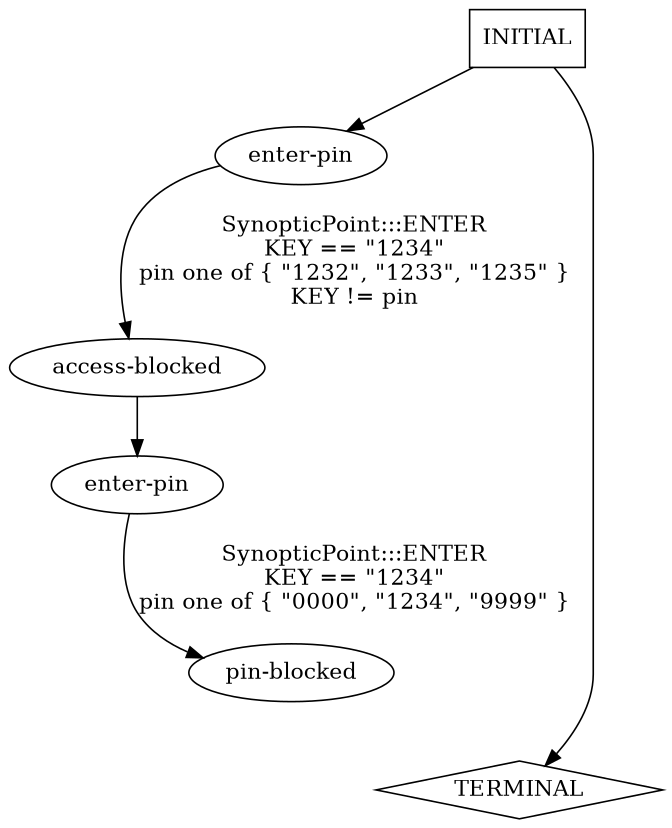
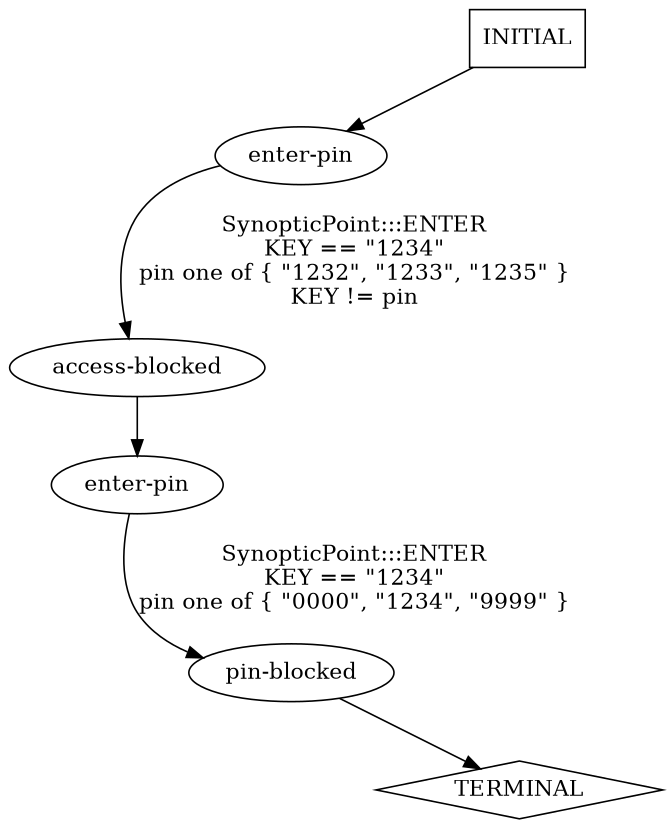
(593, 411) -> (403, 730)
